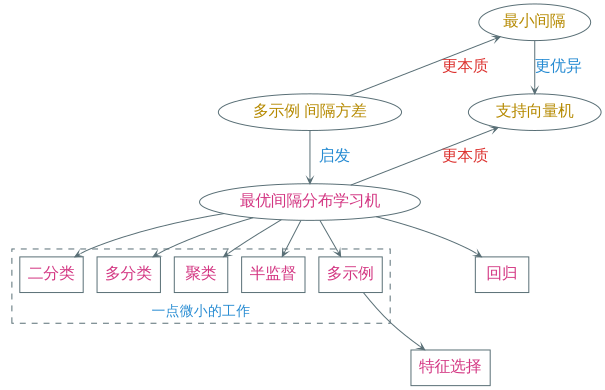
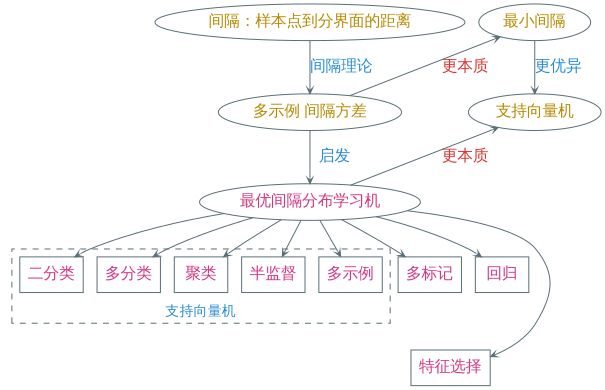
none -> (310, 22)
none -> (430, 275)
(201, 312) -> (201, 312)
(384, 316) -> (534, 248)
